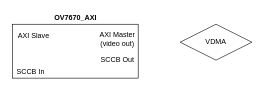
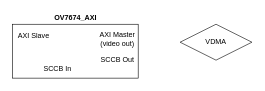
(76, 18) -> (76, 18)
(30, 72) -> (57, 69)
